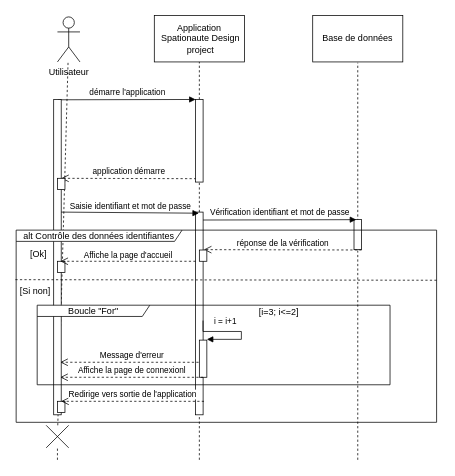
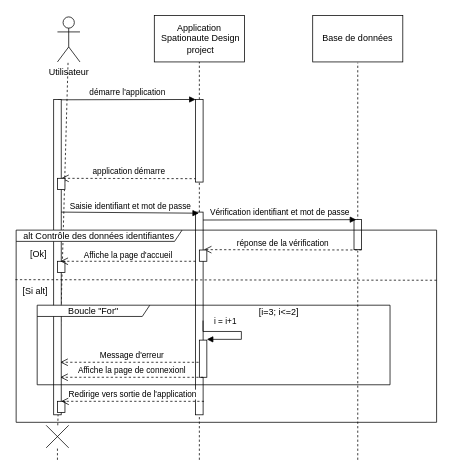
(35, 291) -> (35, 291)
